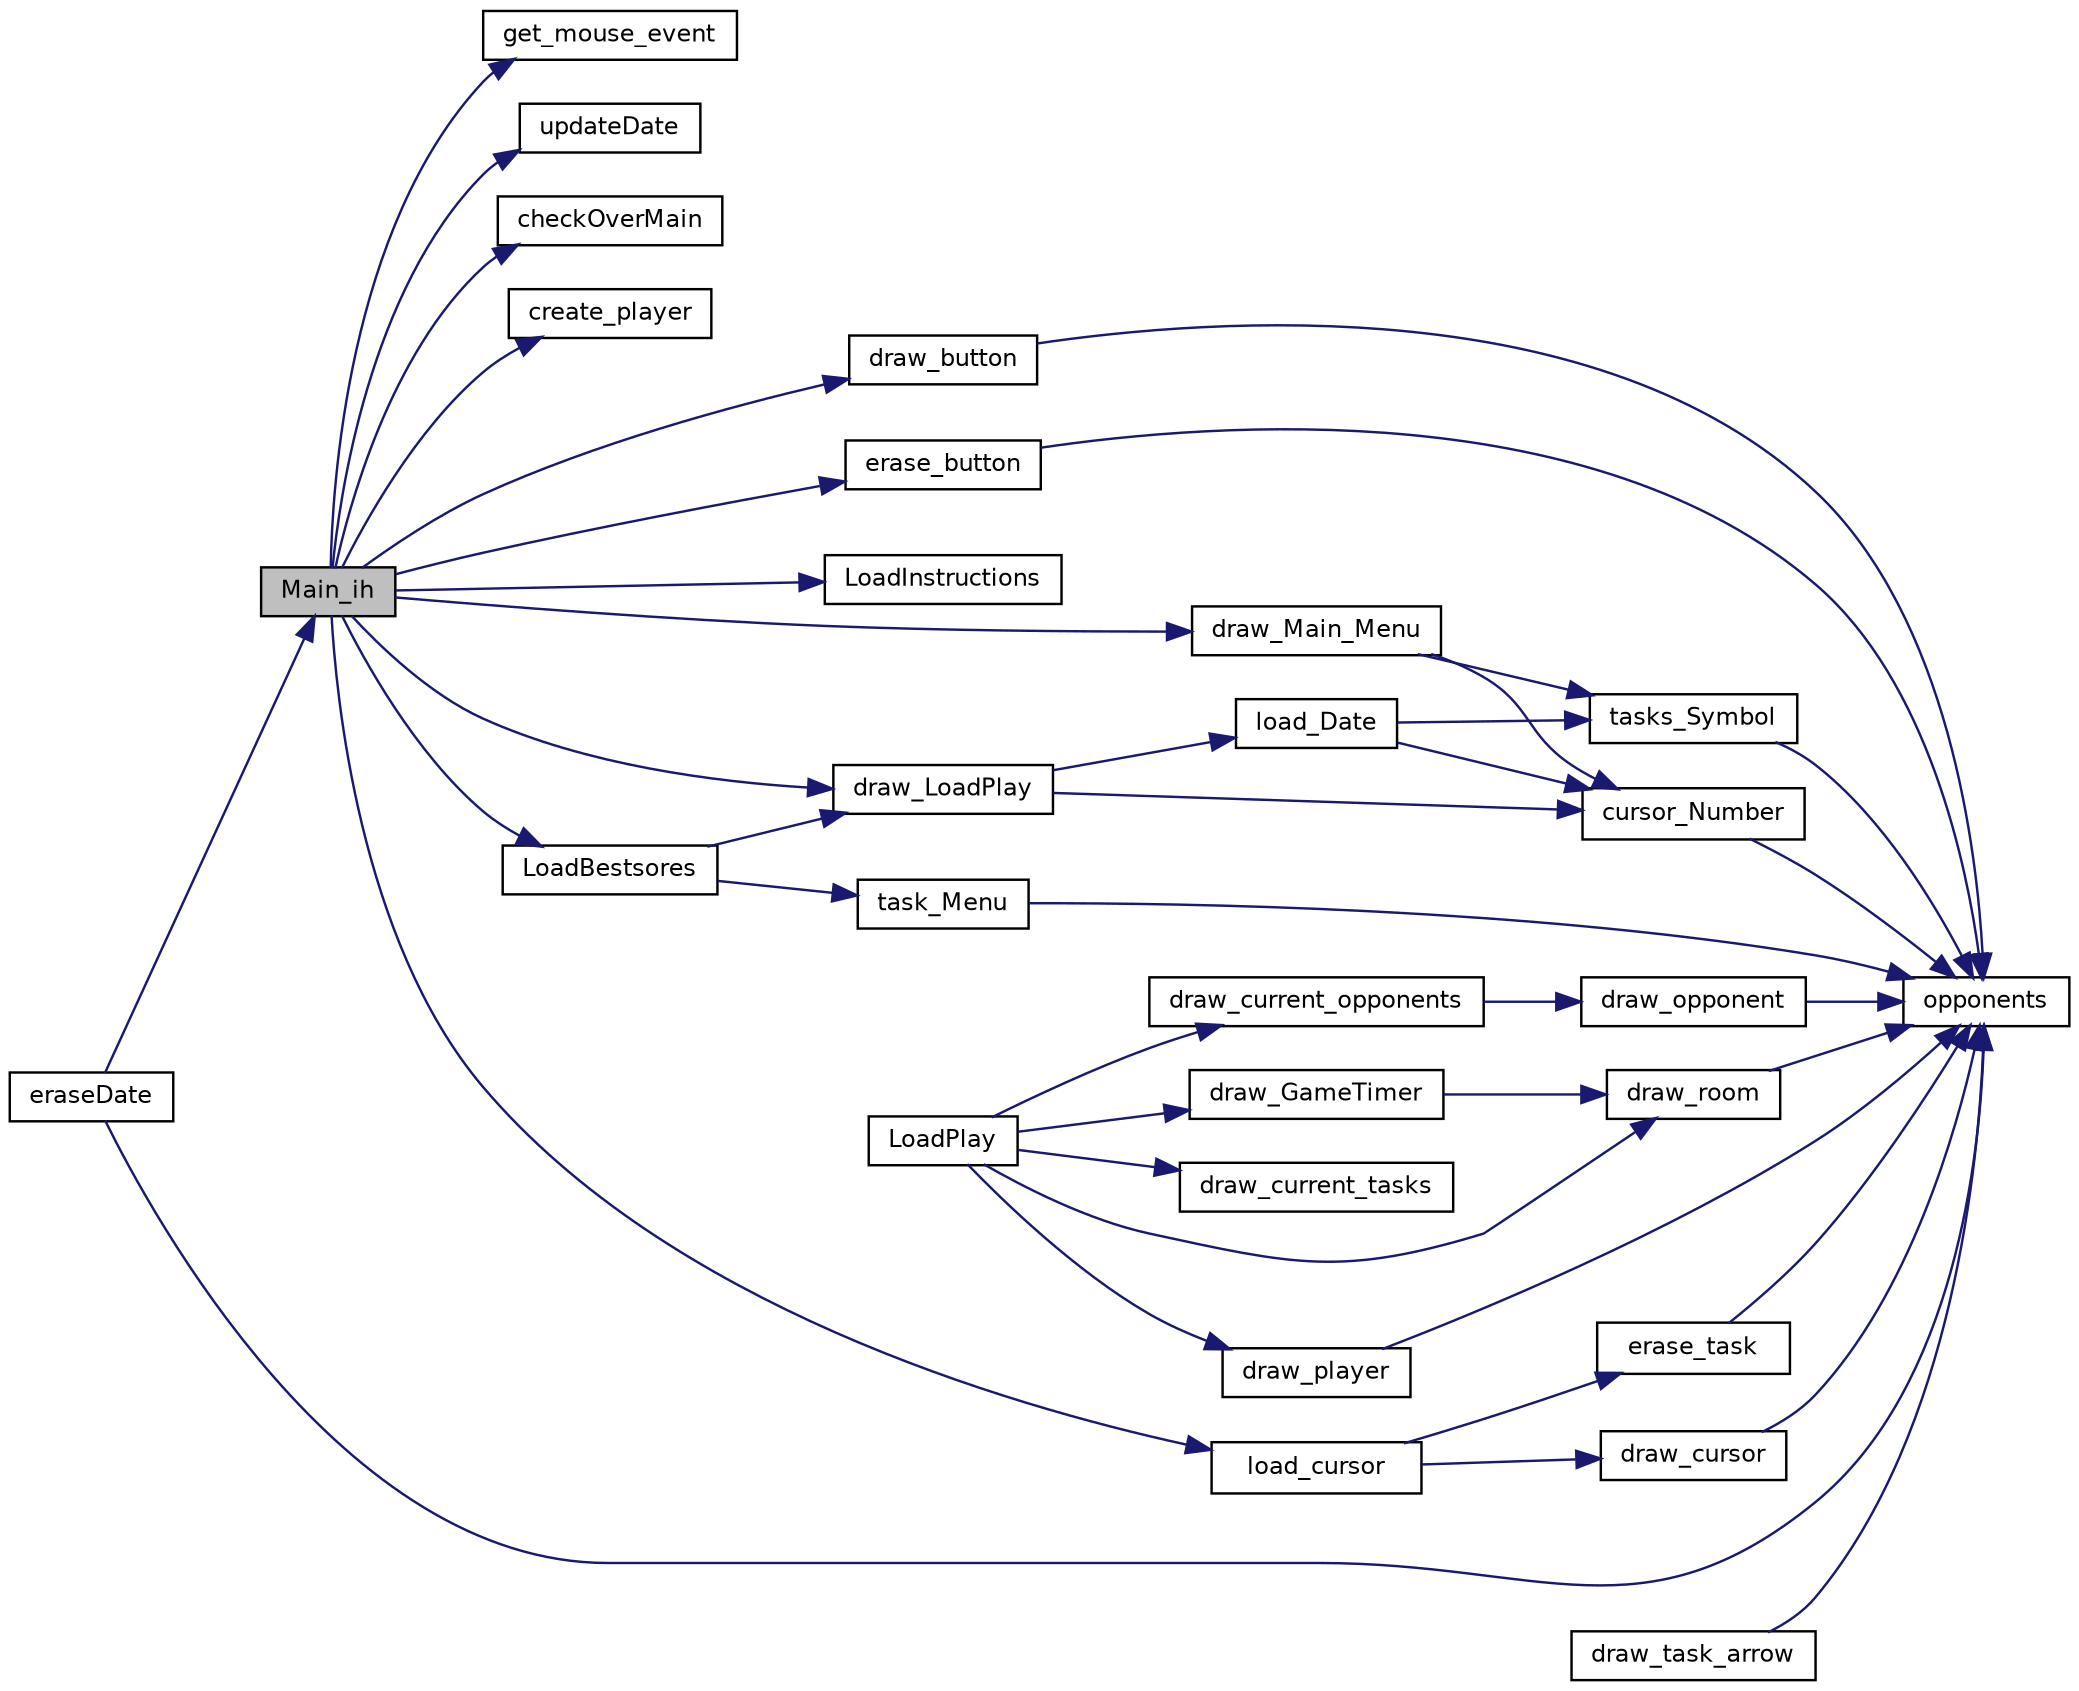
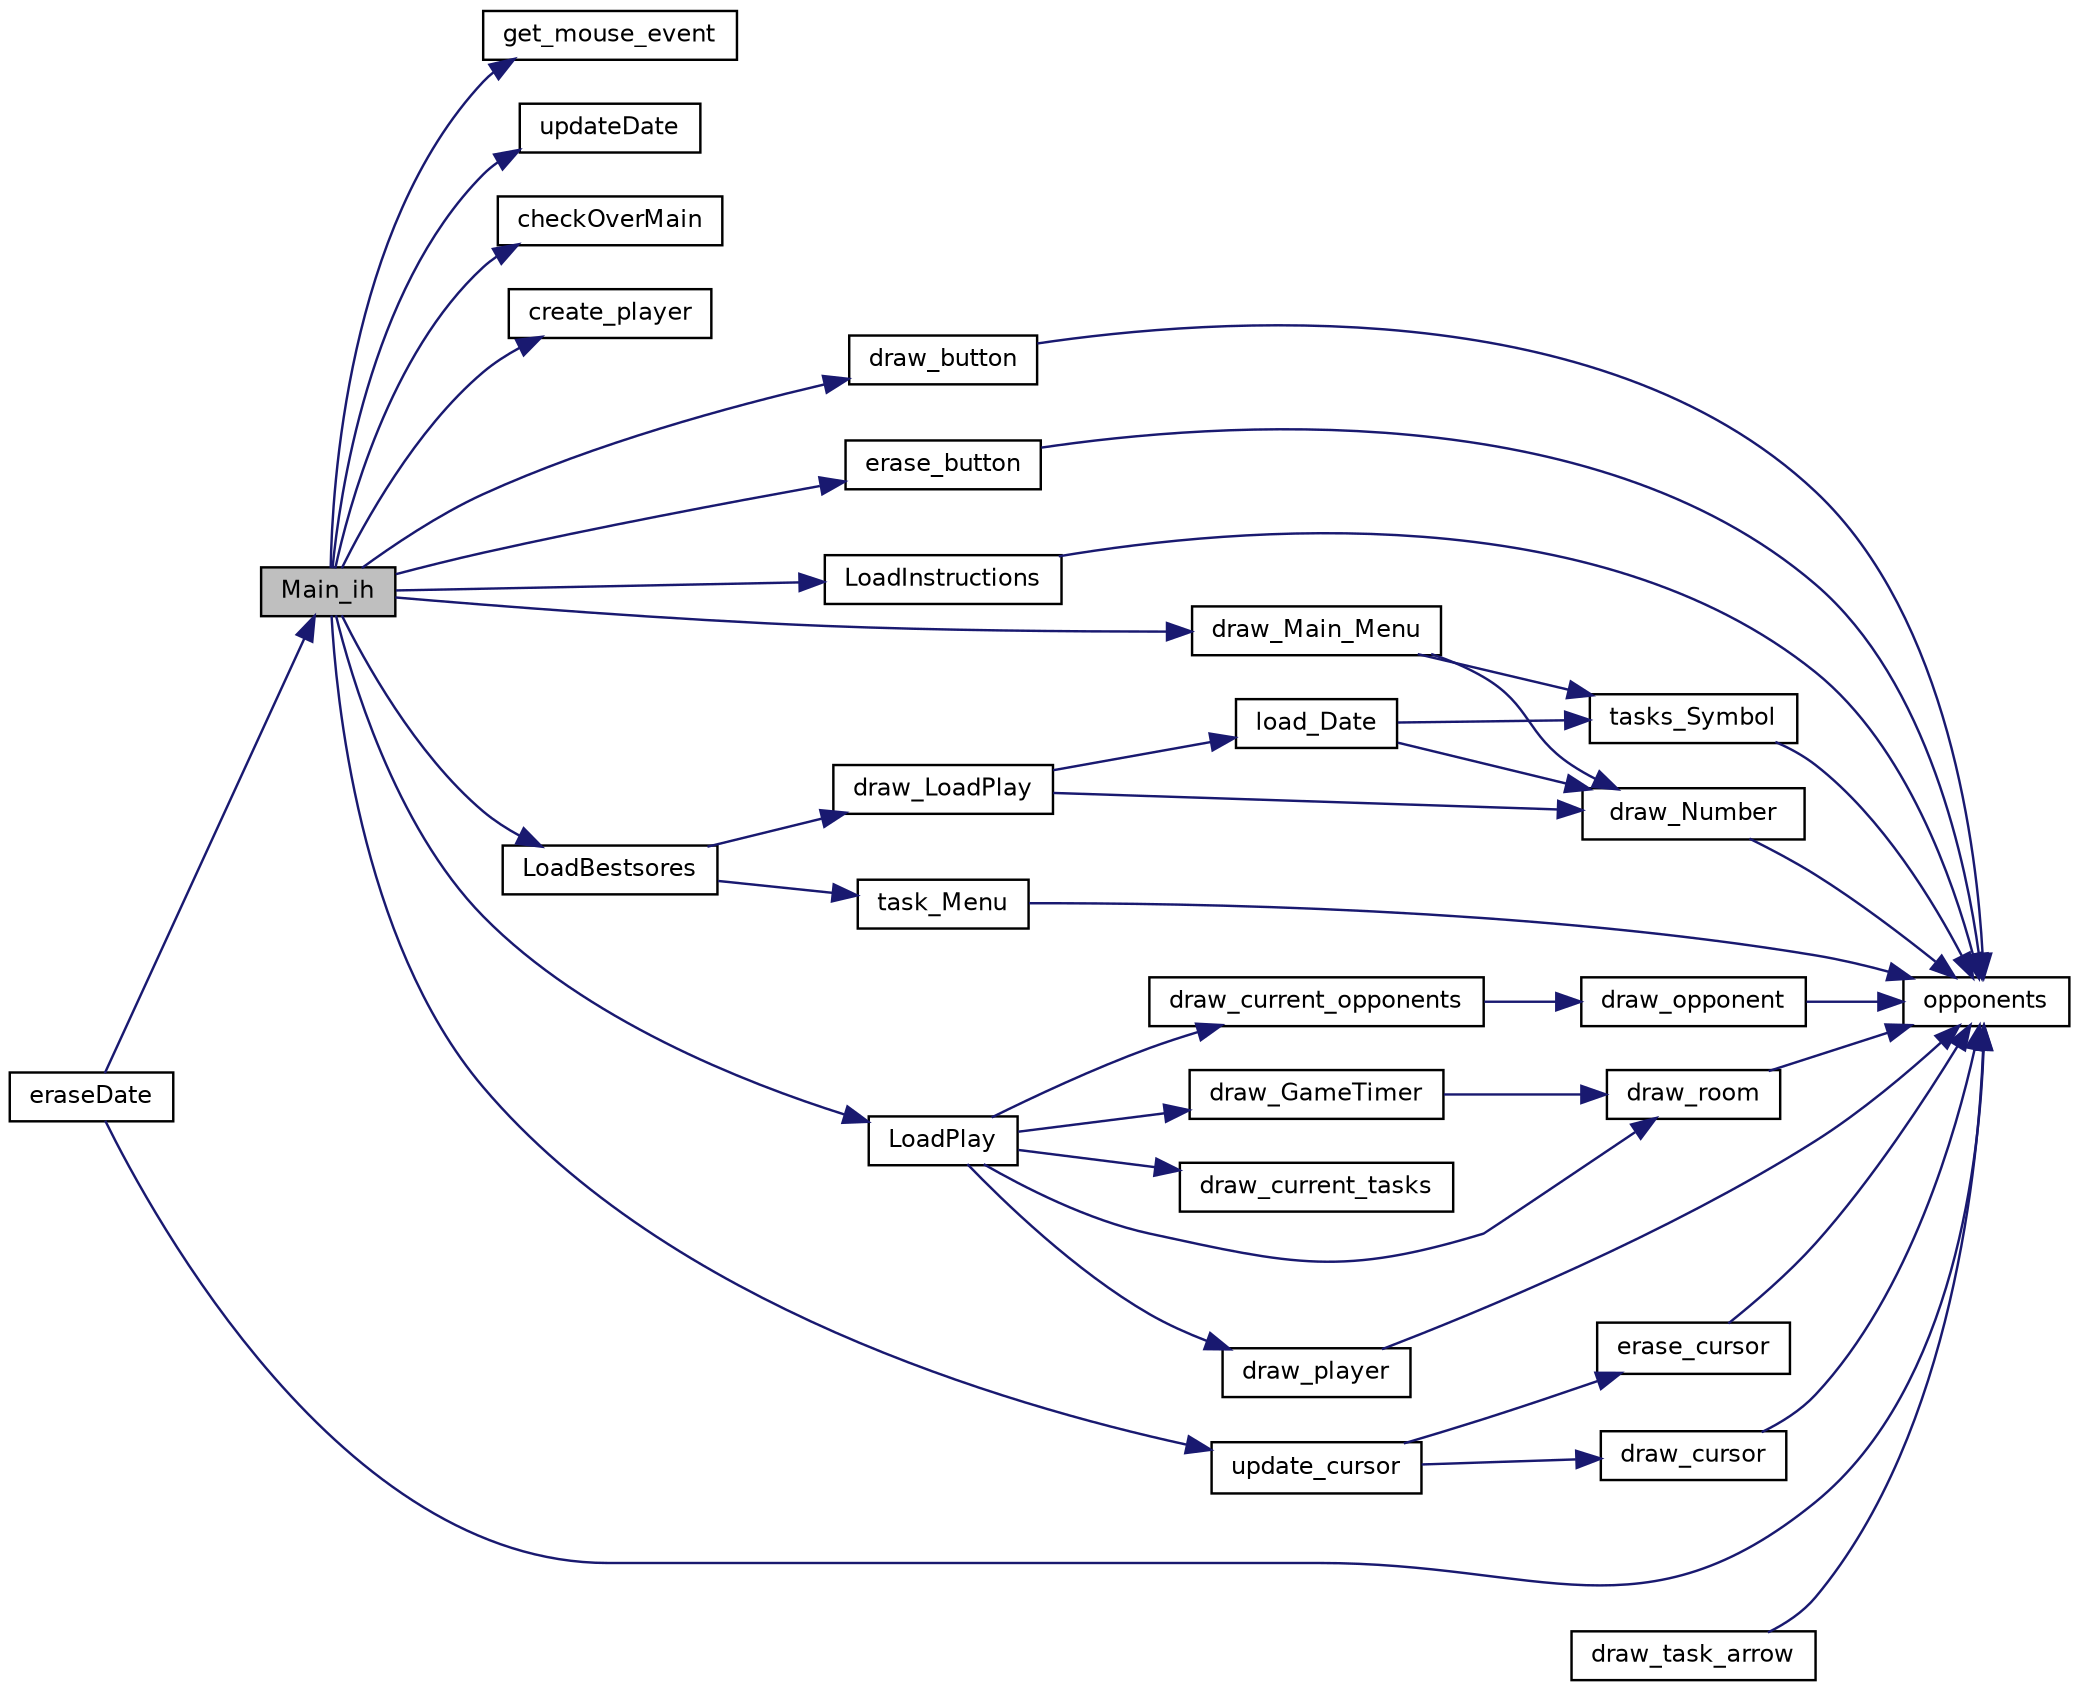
none -> (1611, 571)
(561, 747) -> (512, 942)
(1694, 814) -> (1694, 814)
(1694, 1348) -> (1694, 1348)
(1317, 1468) -> (1317, 1468)
